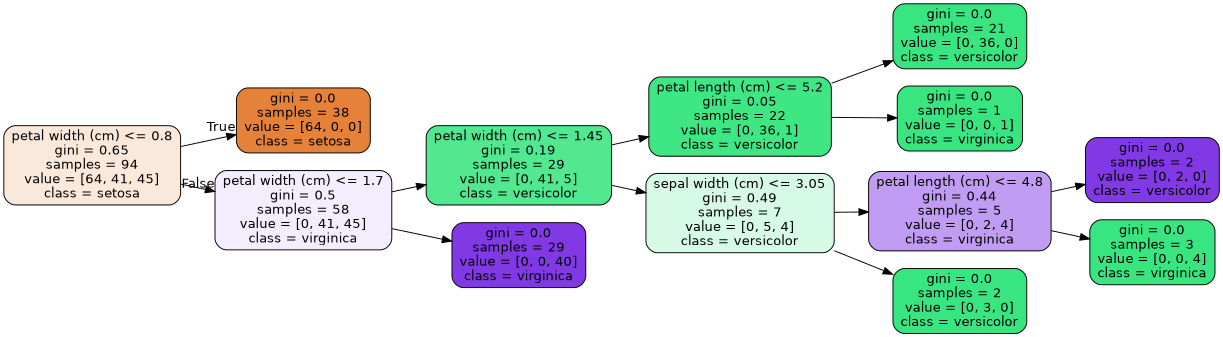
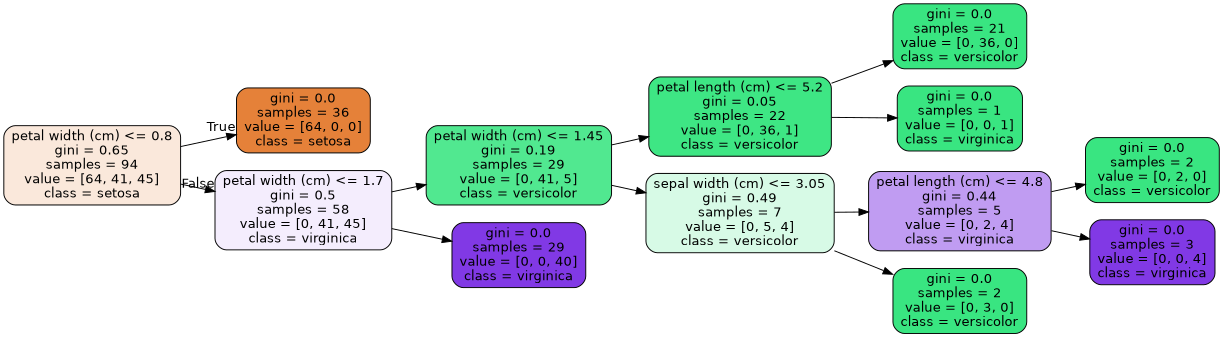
(303, 120) -> (303, 120)
(1152, 170) -> (1152, 170)
(1152, 252) -> (1152, 252)
